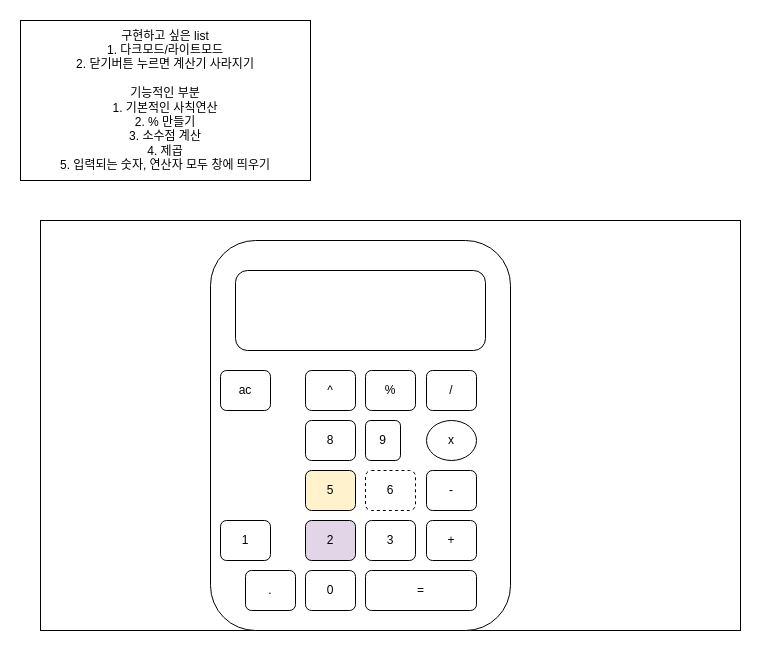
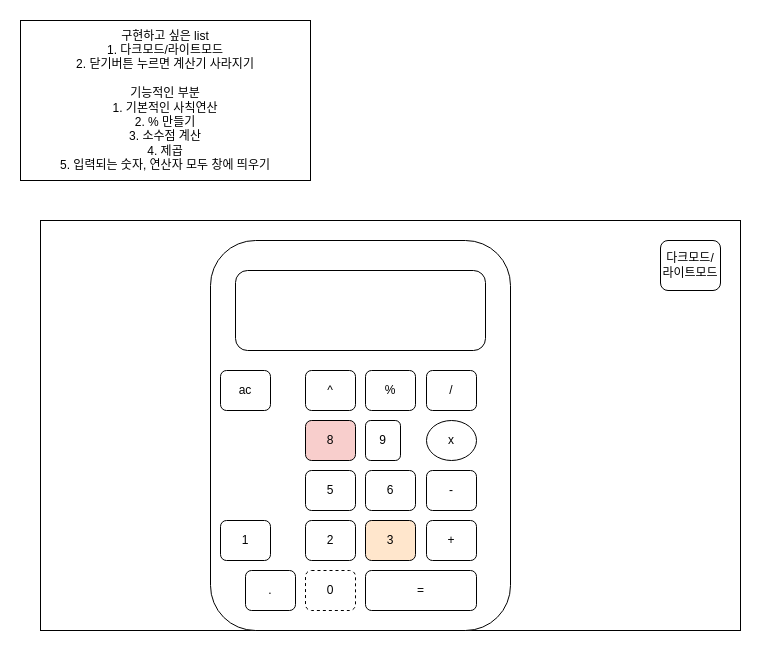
none -> (691, 266)
(331, 441) -> (331, 441)
(331, 491) -> (331, 491)
(391, 491) -> (391, 491)
(331, 541) -> (331, 541)
(391, 541) -> (391, 541)
(331, 591) -> (331, 591)
